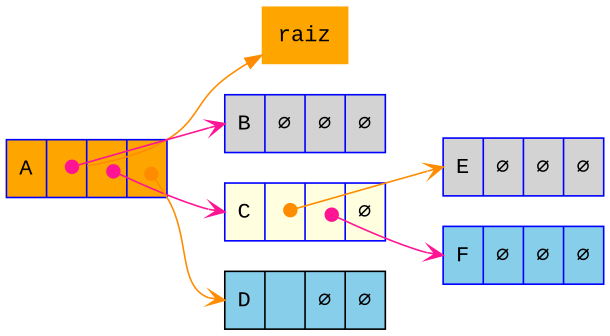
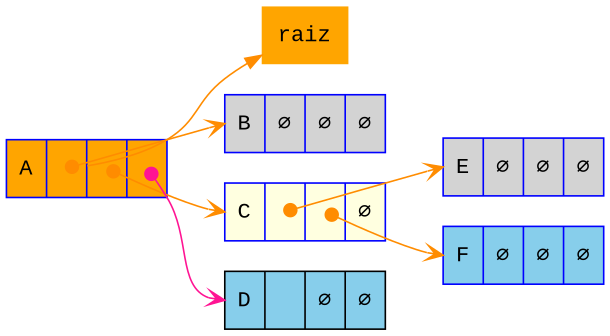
(144, 146) -> (144, 146)
(148, 187) -> (148, 187)
(382, 237) -> (382, 237)
(182, 240) -> (182, 240)
